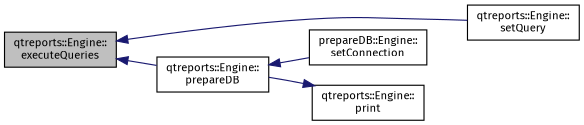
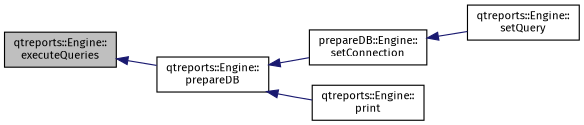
(297, 20) -> (453, 34)
(286, 80) -> (295, 97)
